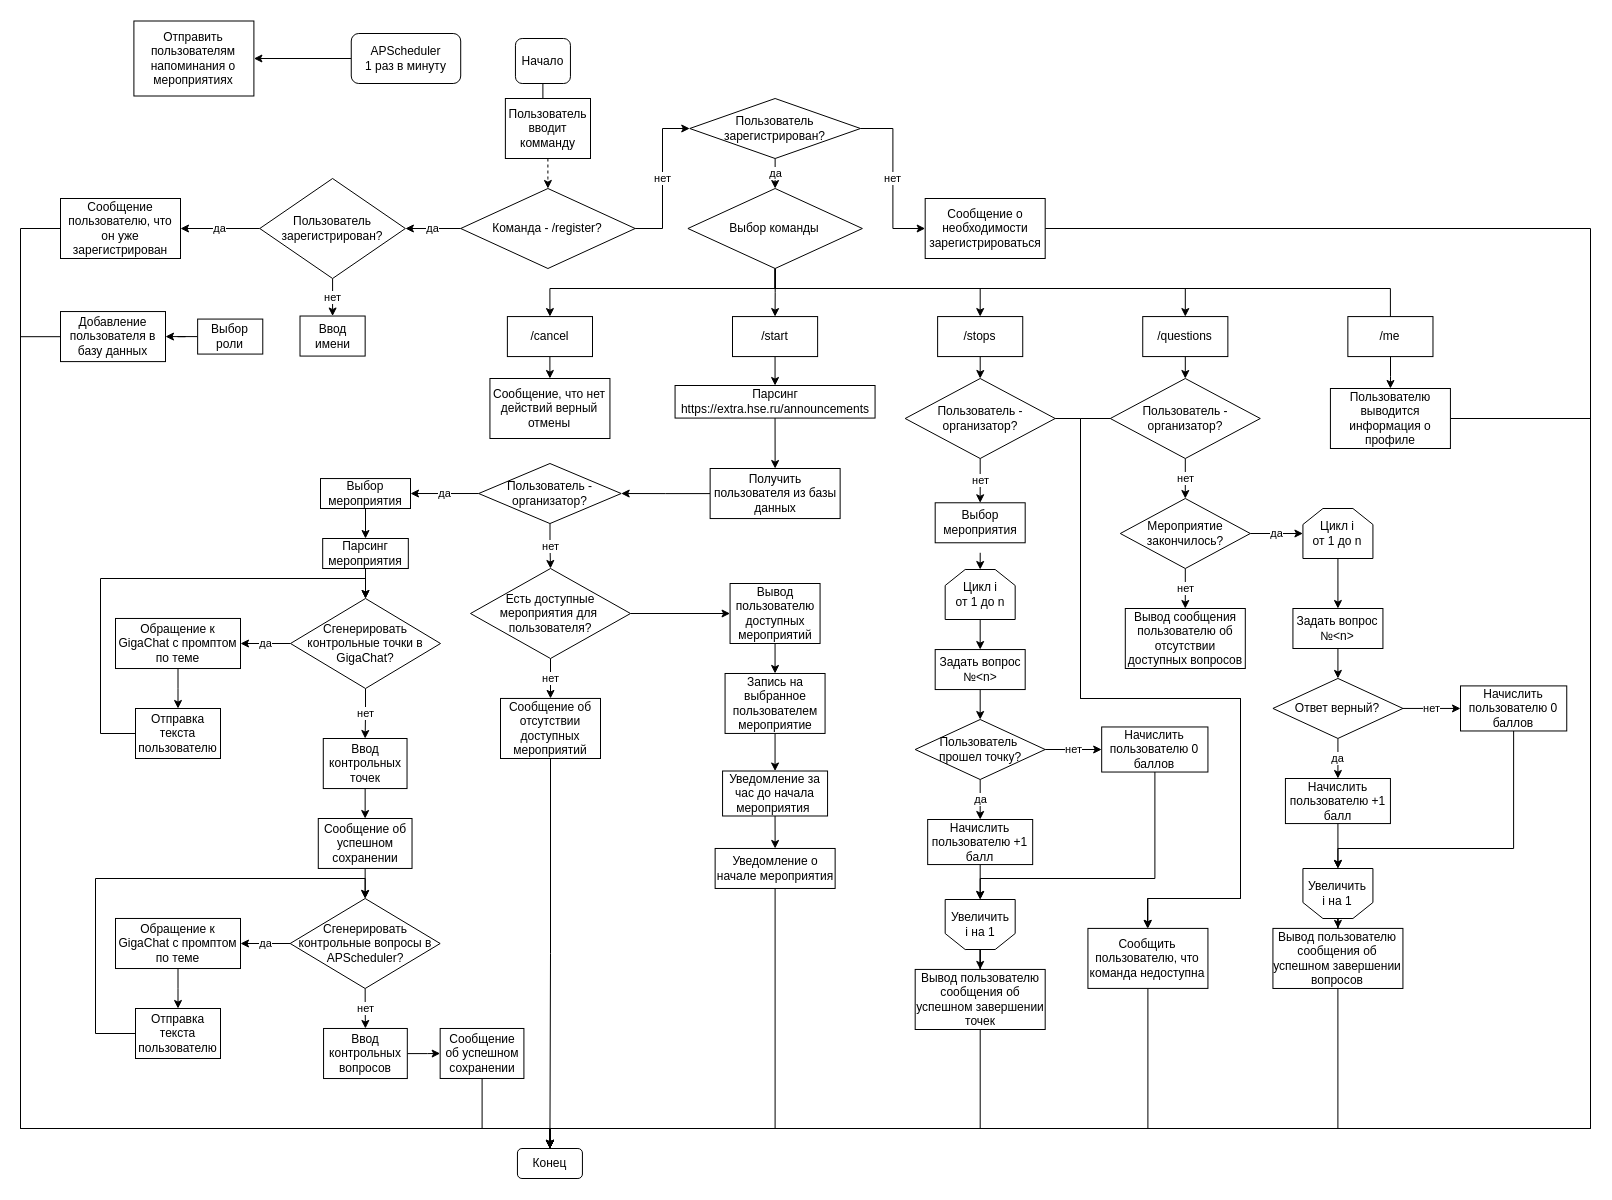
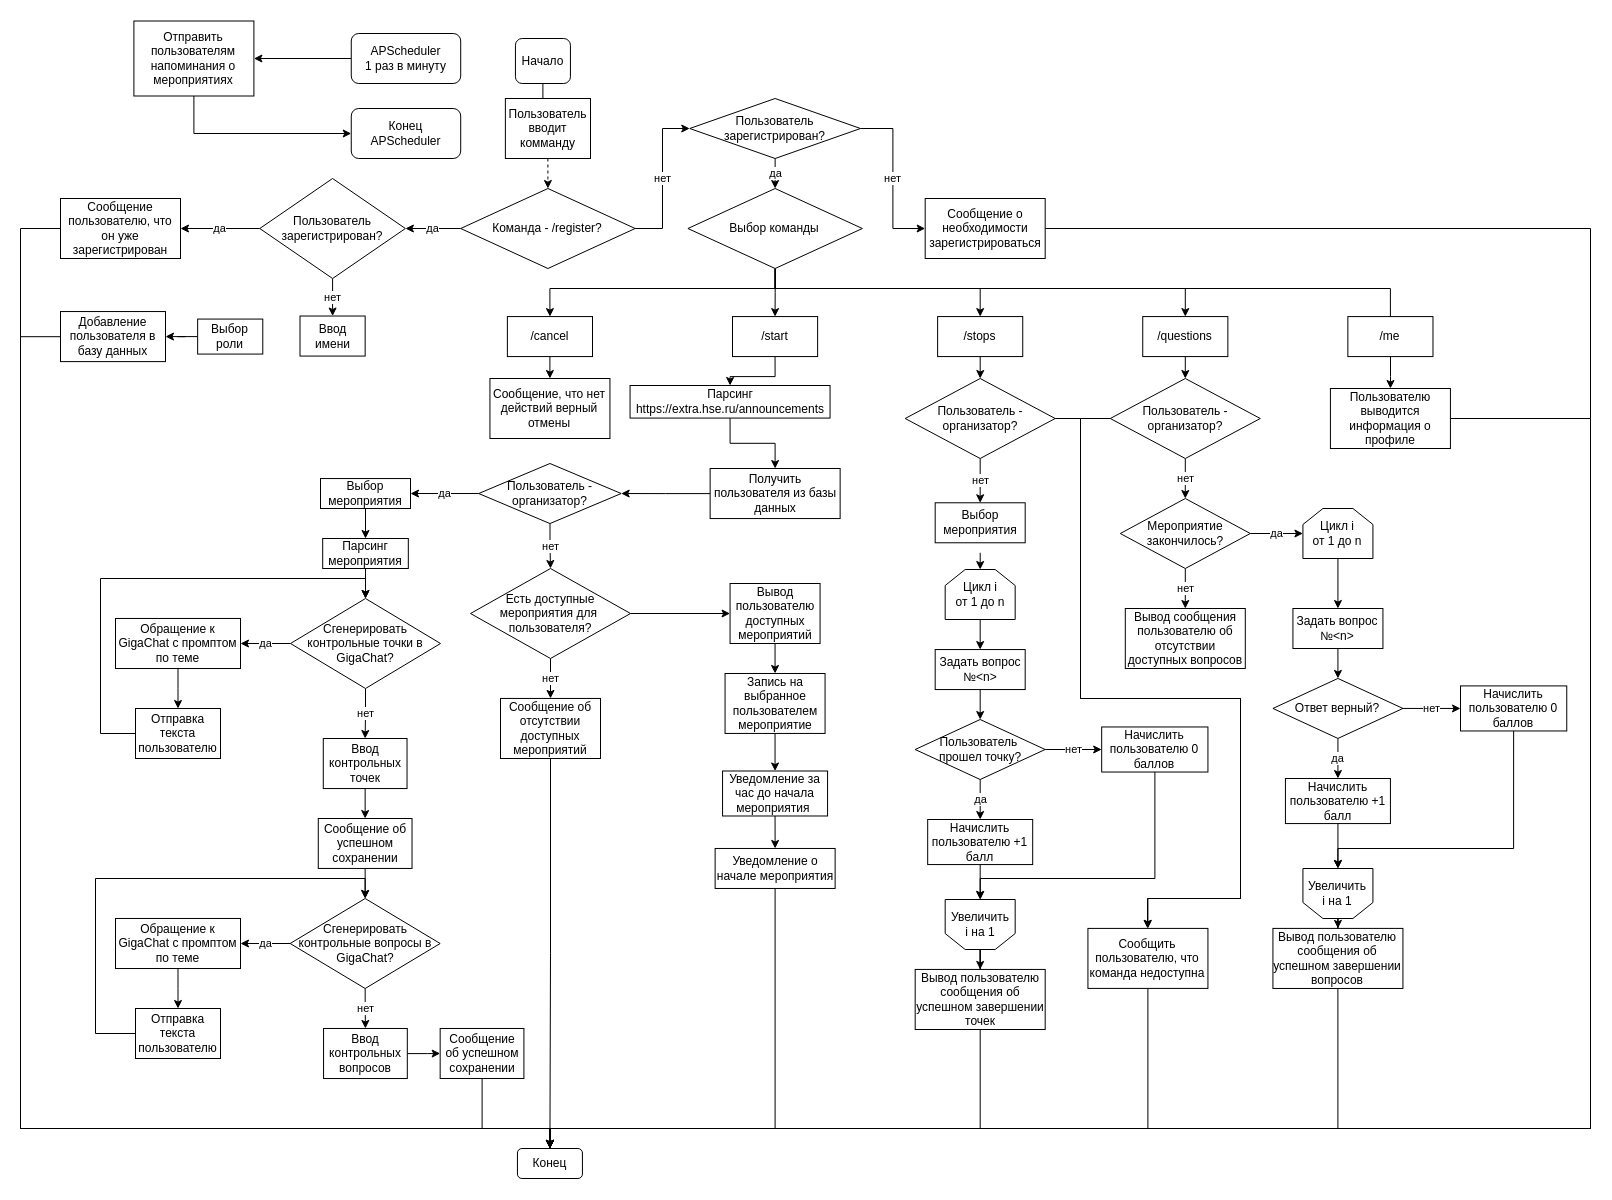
none -> (250, 134)
none -> (406, 134)
(775, 402) -> (730, 402)
(366, 944) -> (366, 944)
